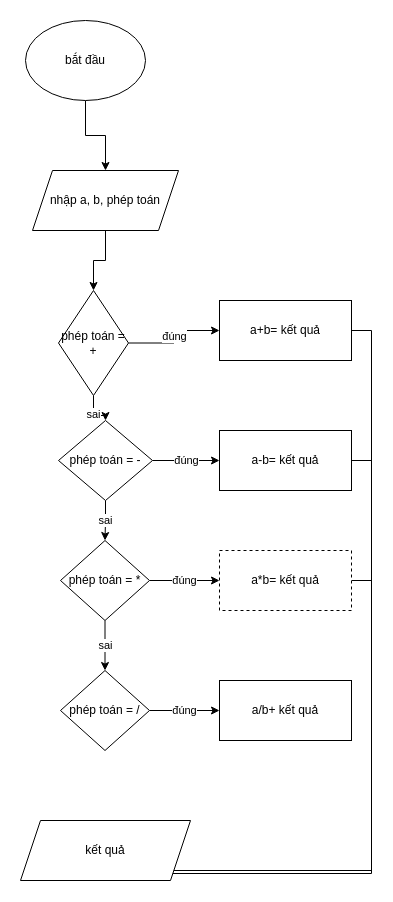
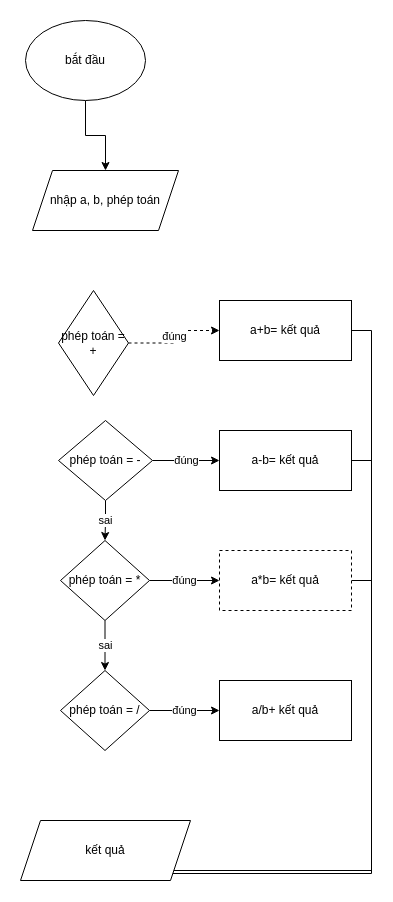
(104, 261) -> none
(150, 343) -> (150, 343)
(94, 412) -> none
